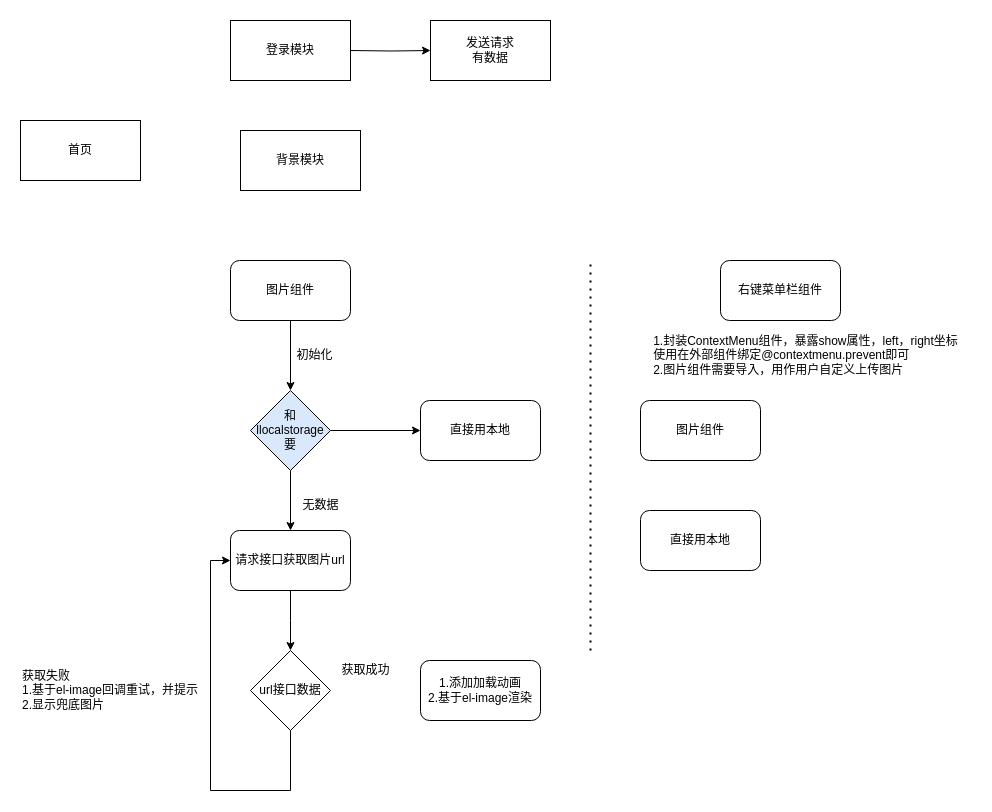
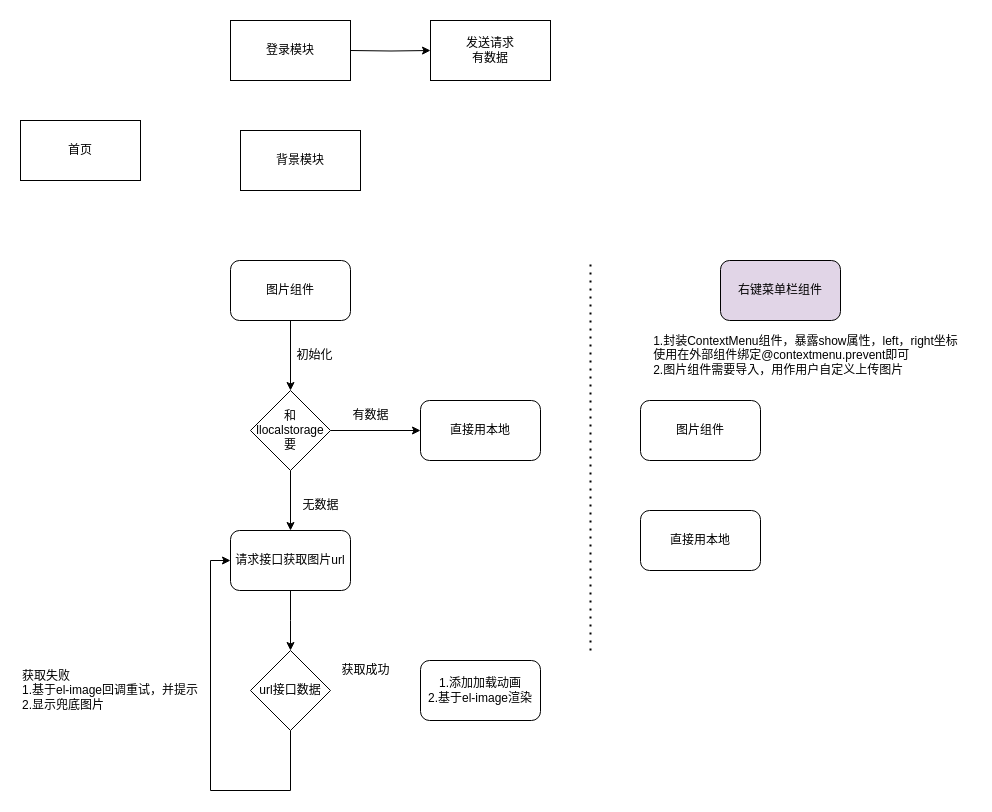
(781, 291) -> (781, 291)
none -> (371, 416)
(291, 431) -> (291, 431)
